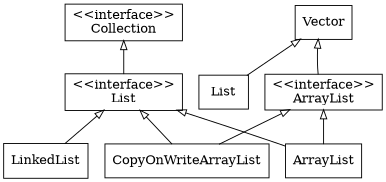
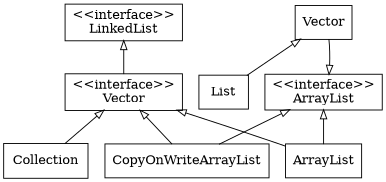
(124, 22) -> (124, 22)
(317, 61) -> (330, 52)
(124, 92) -> (124, 92)
(46, 161) -> (46, 161)
